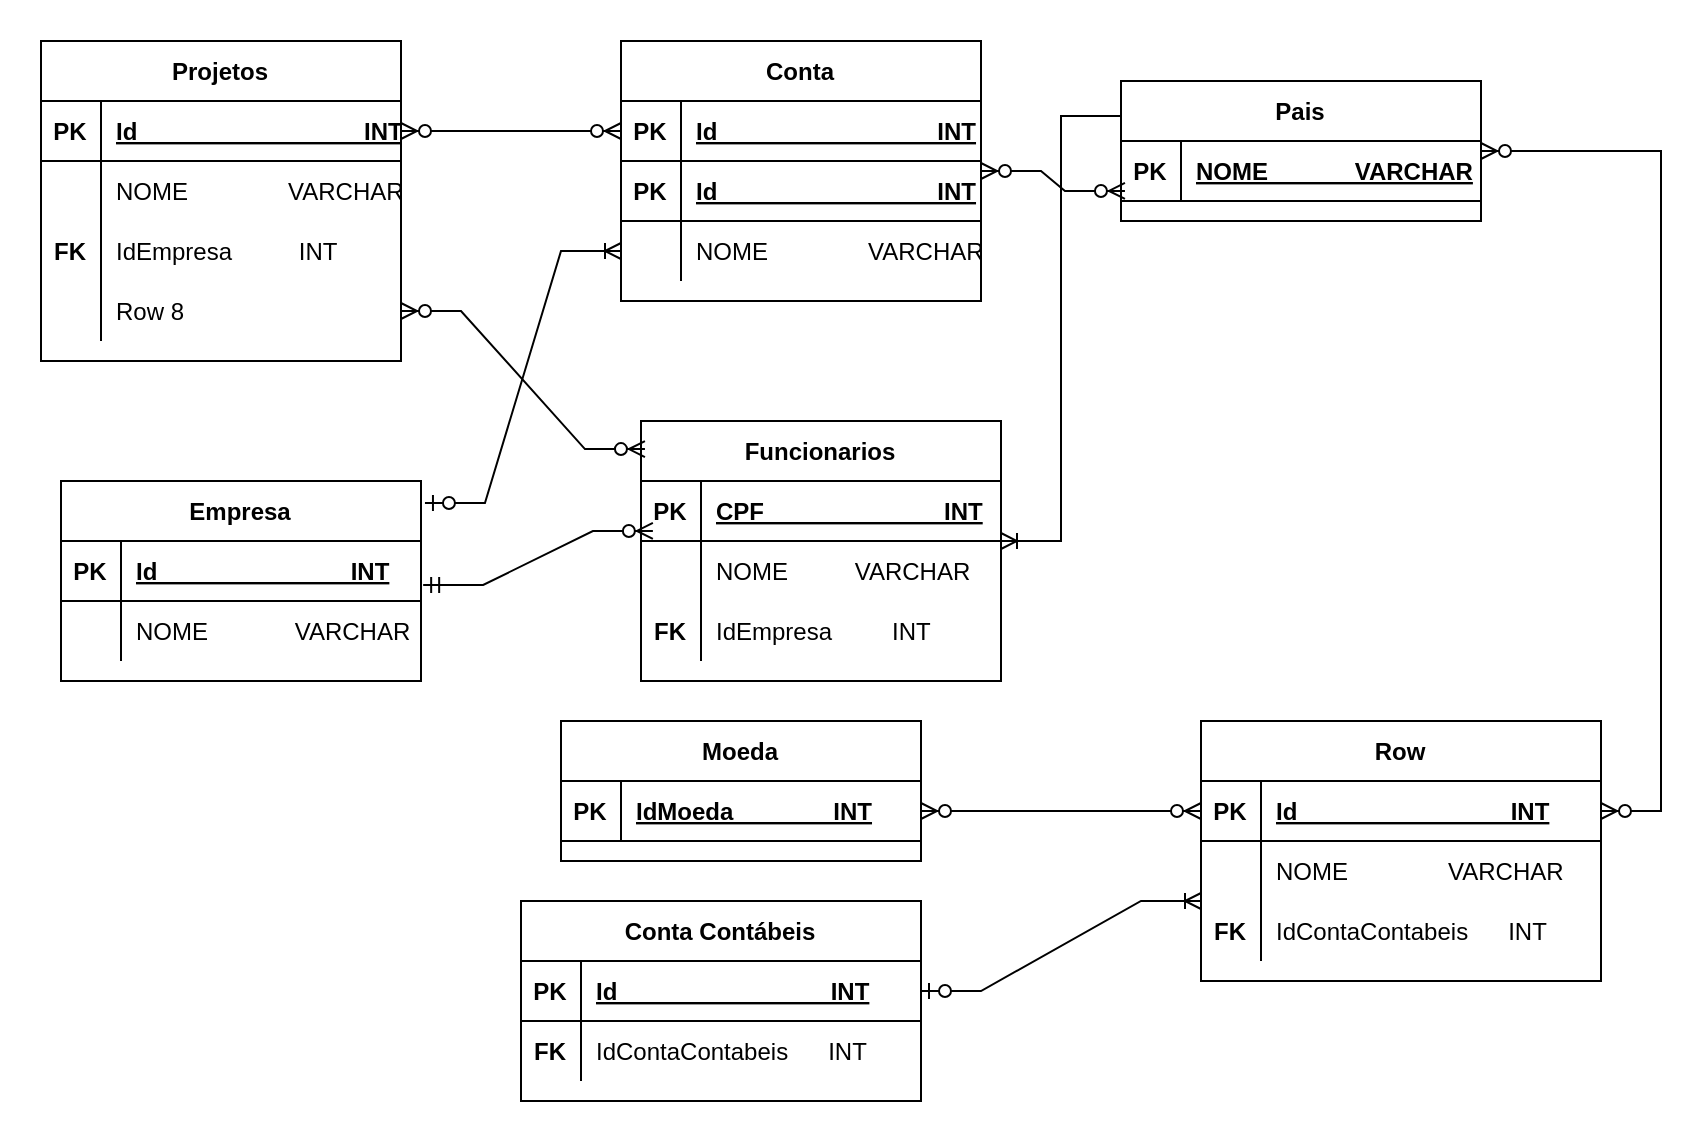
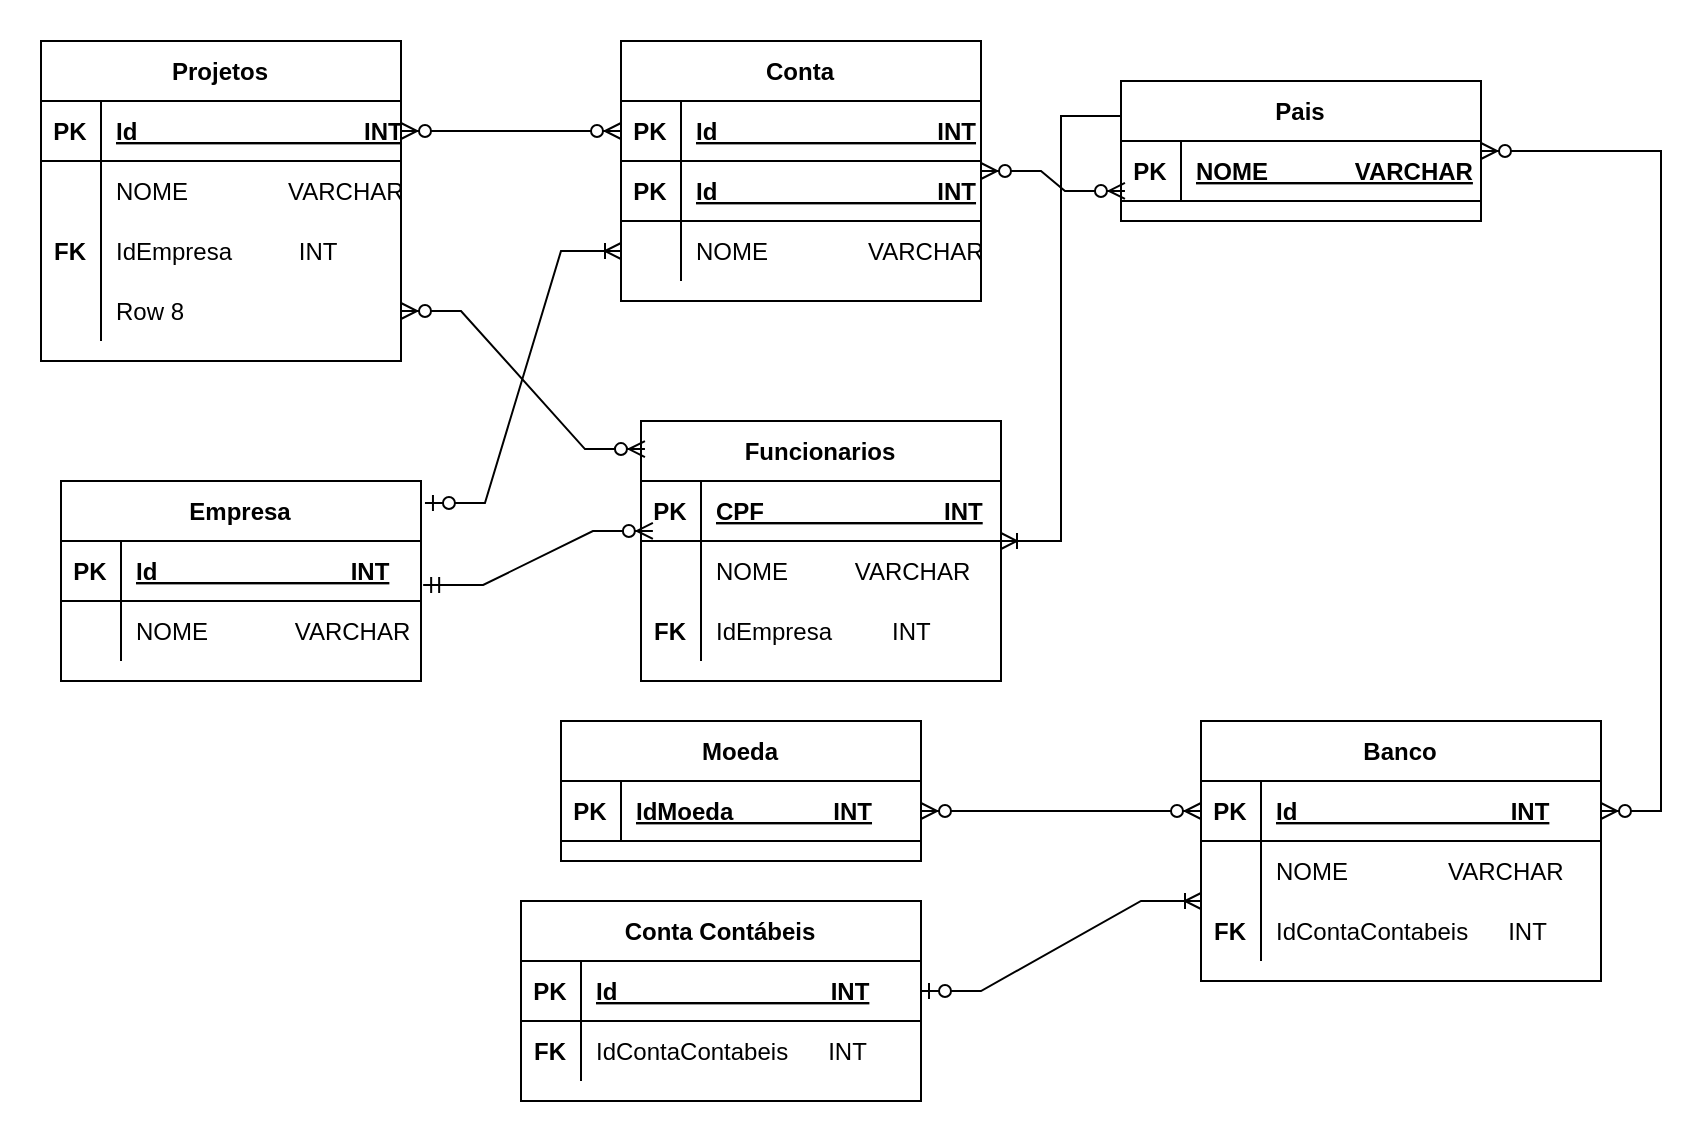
(1400, 752) -> (1400, 752)
